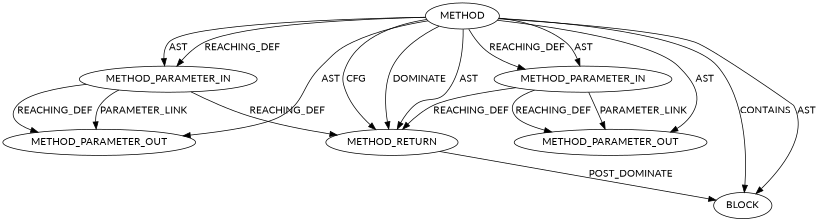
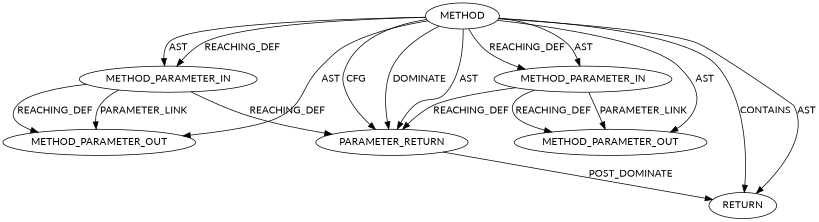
(392, 142) -> (392, 142)
(743, 206) -> (743, 206)
